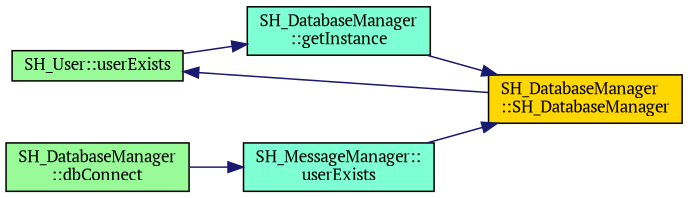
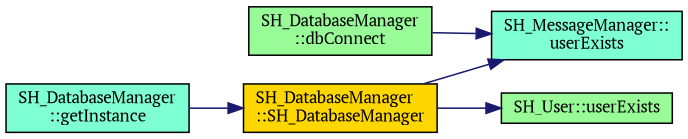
(208, 50) -> none
(455, 135) -> (456, 74)
